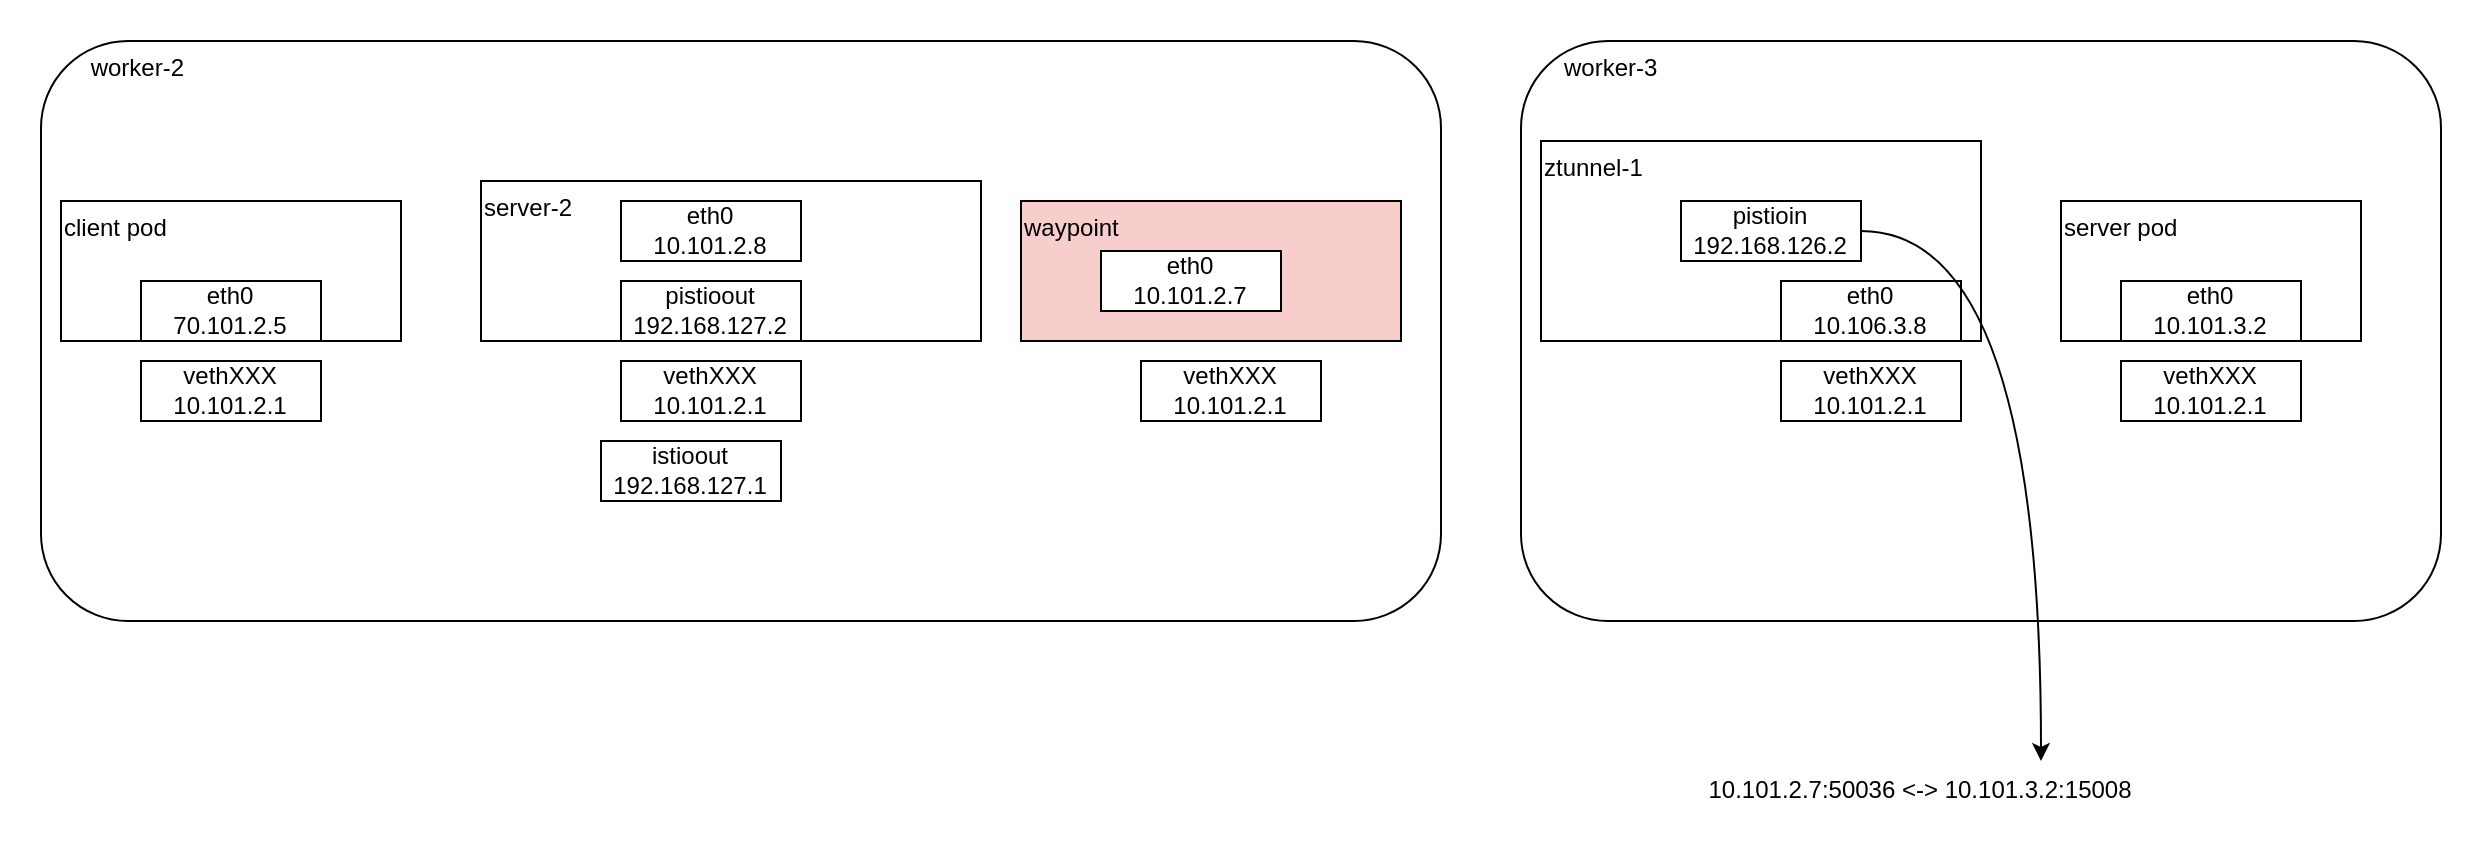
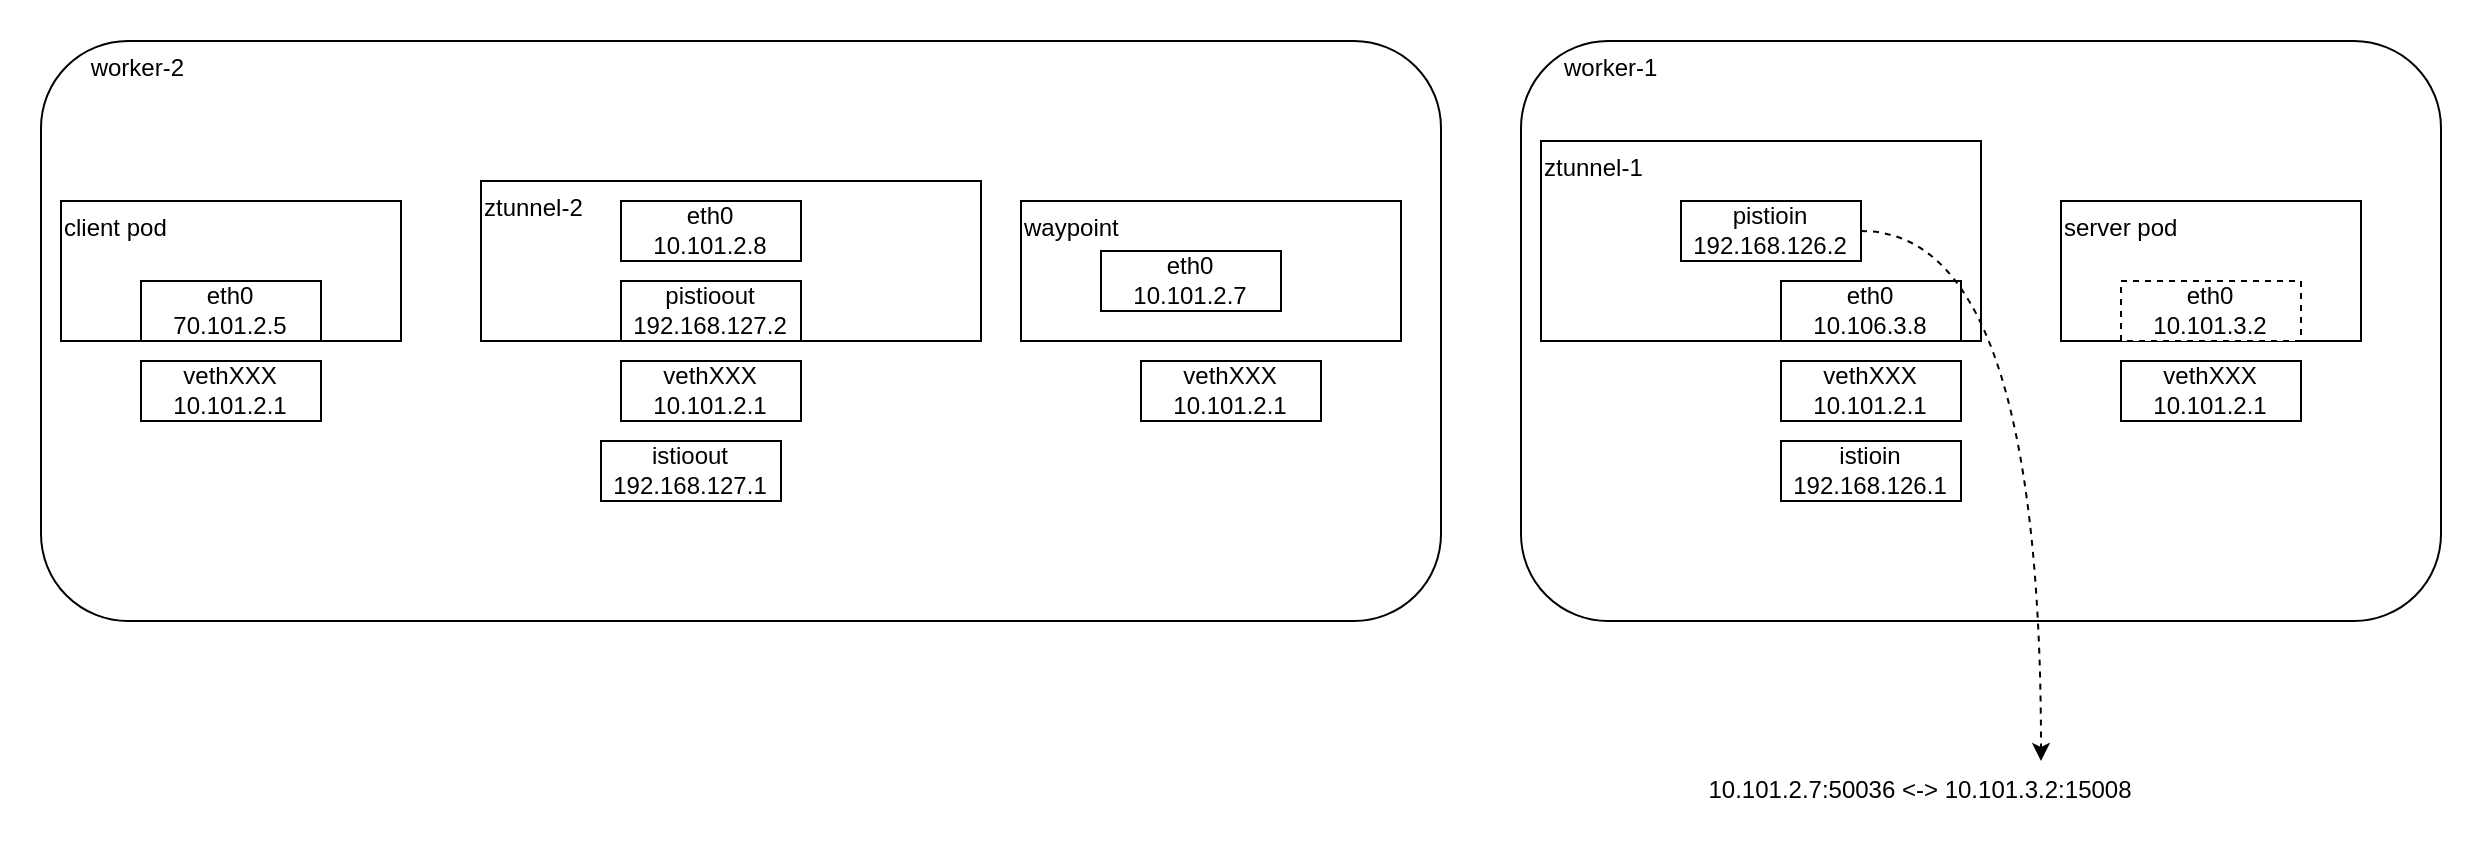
(1579, 69) -> (1579, 69)
(539, 209) -> (542, 209)
(1076, 229) -> (1076, 229)
(2211, 311) -> (2211, 311)
(2019, 454) -> (2019, 454)
none -> (1871, 471)
